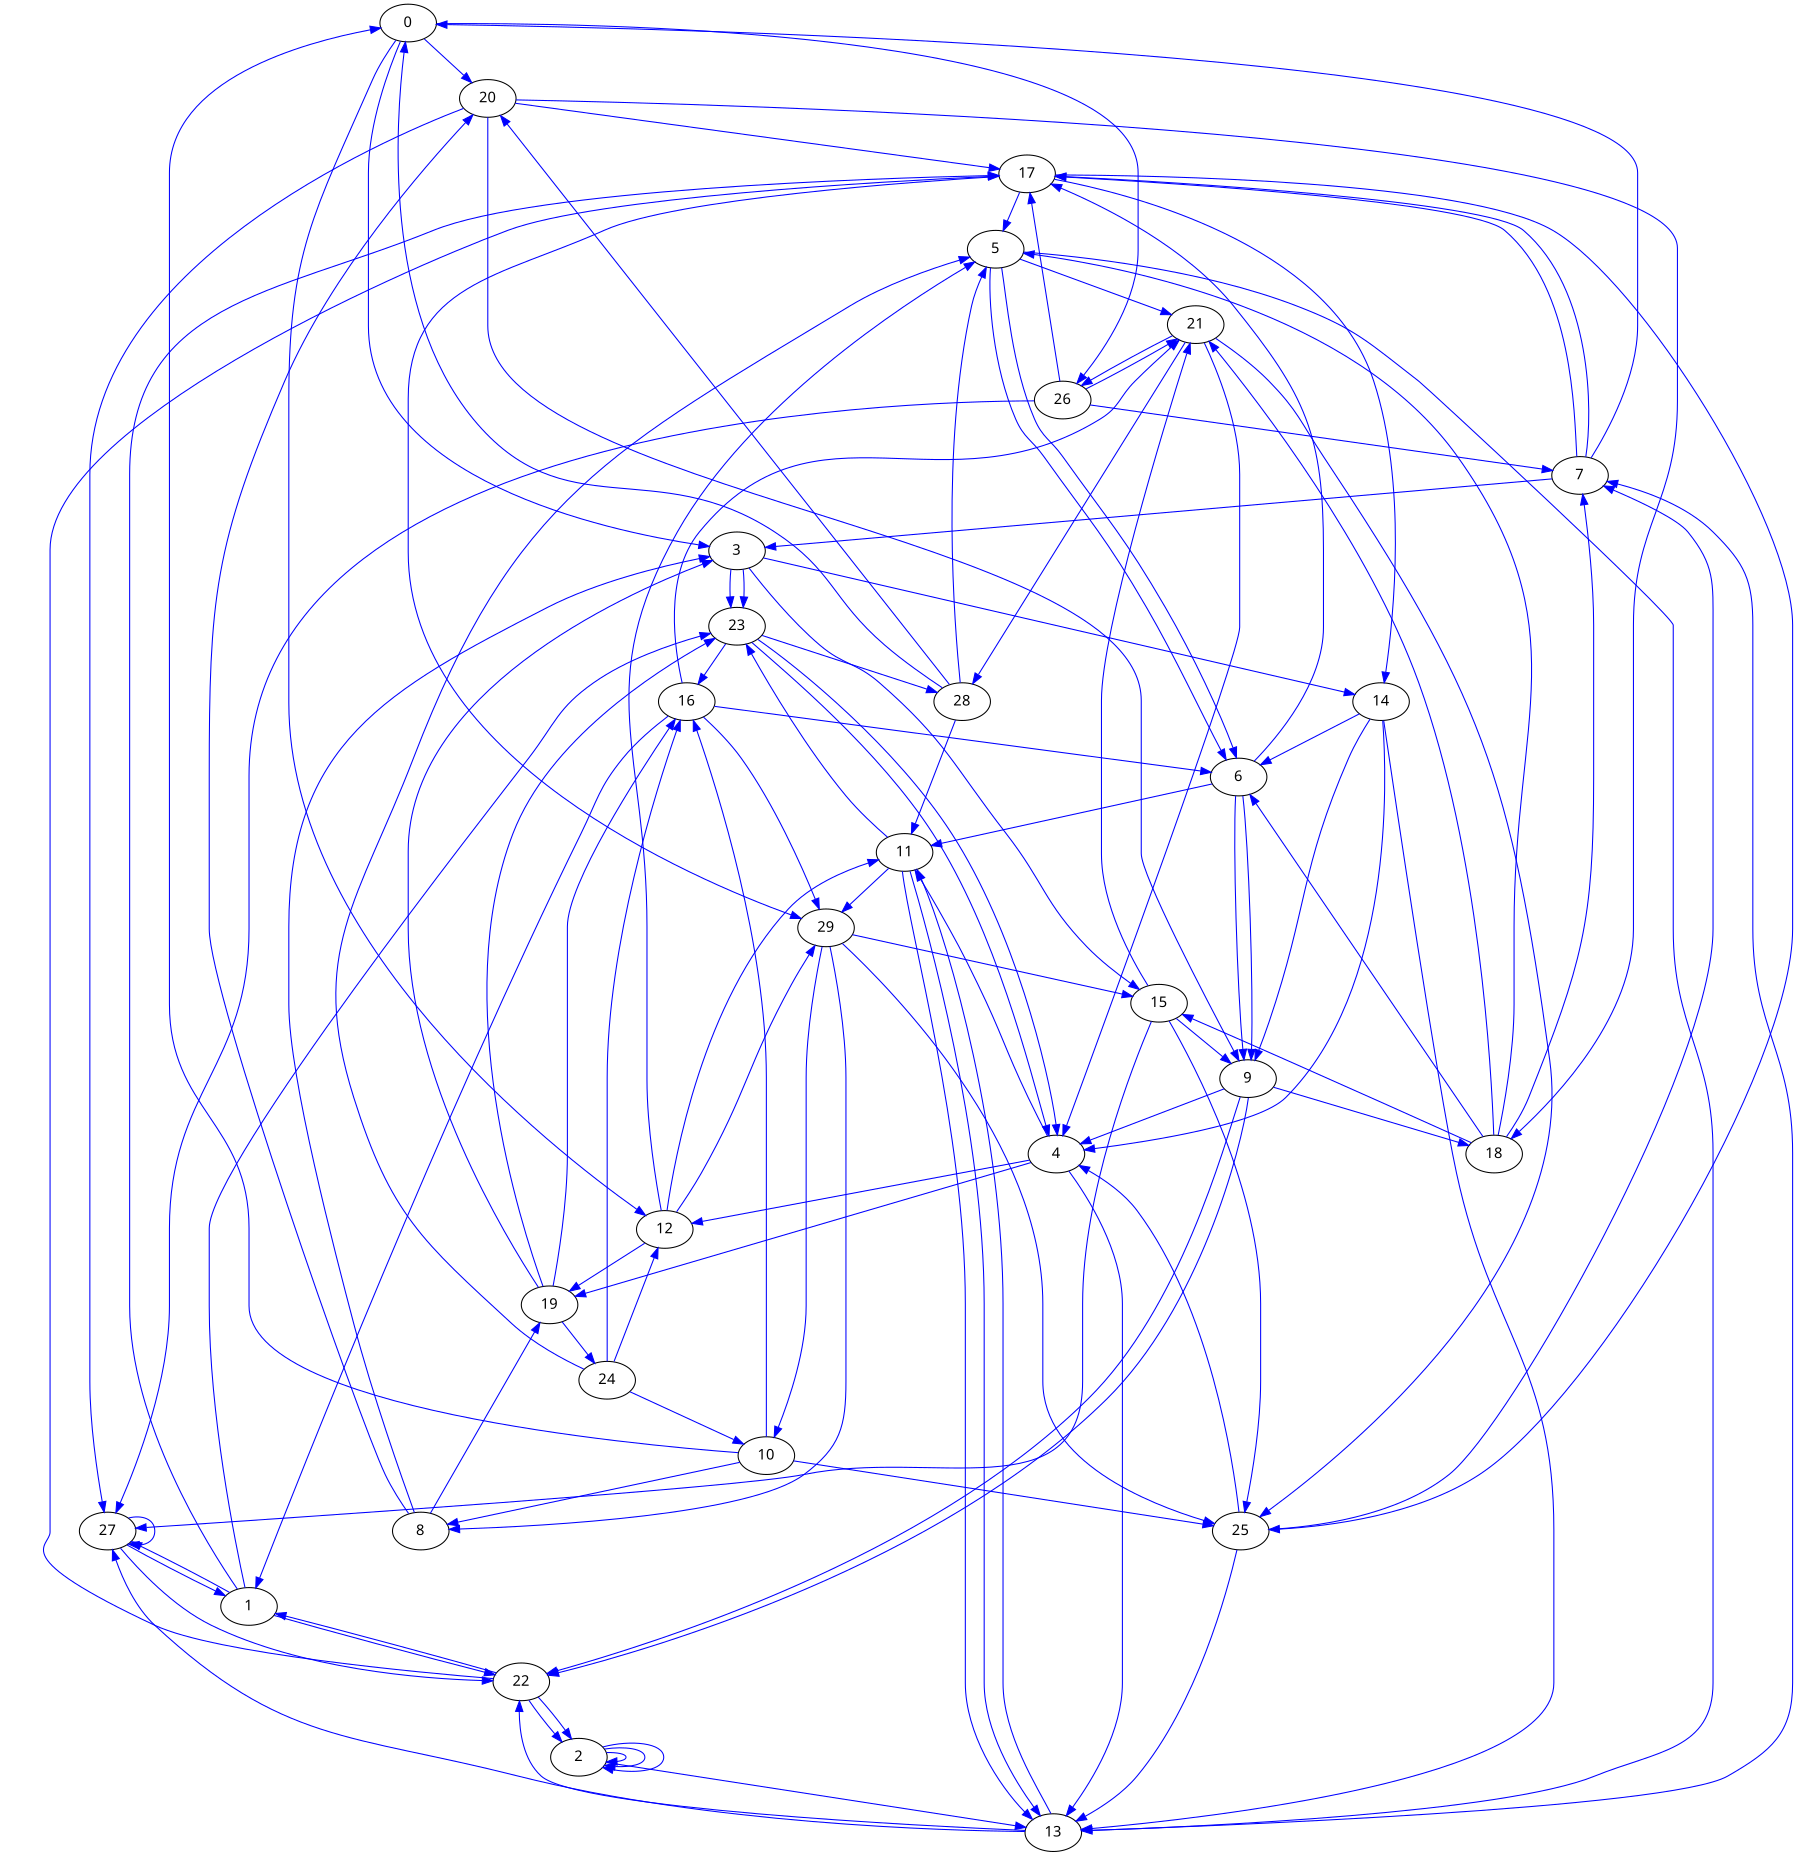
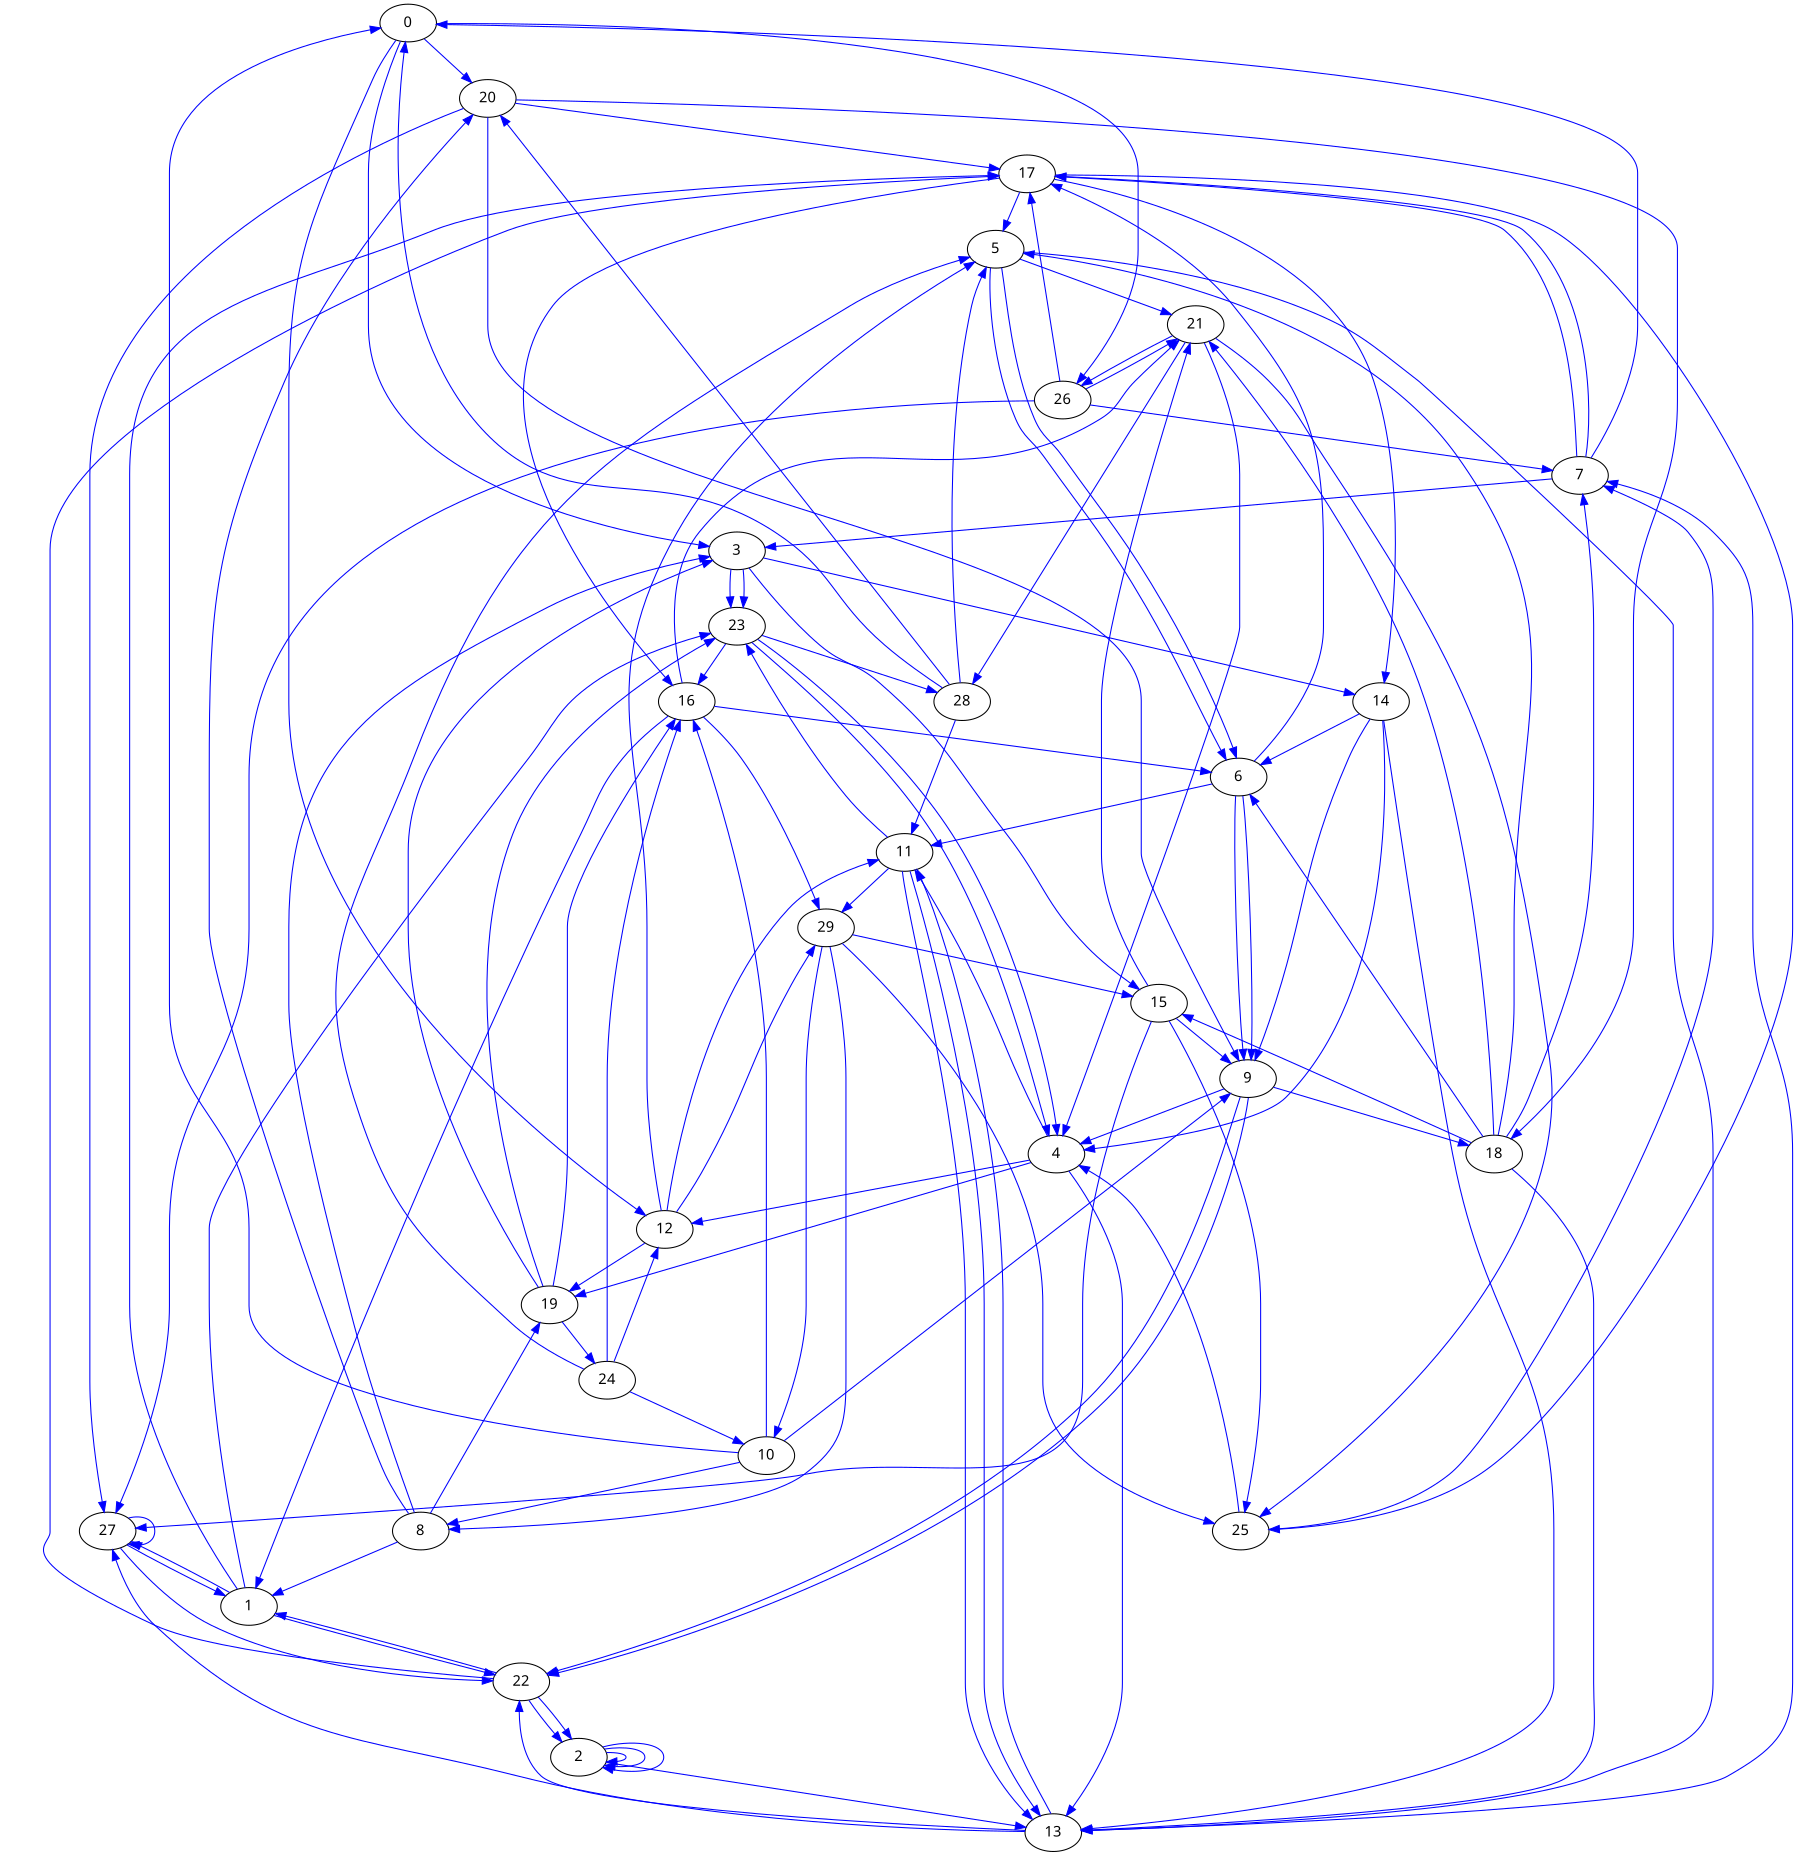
(410, 380) -> (573, 289)
(1019, 1496) -> (992, 1279)
none -> (340, 1567)
(1185, 1698) -> (1594, 1703)
